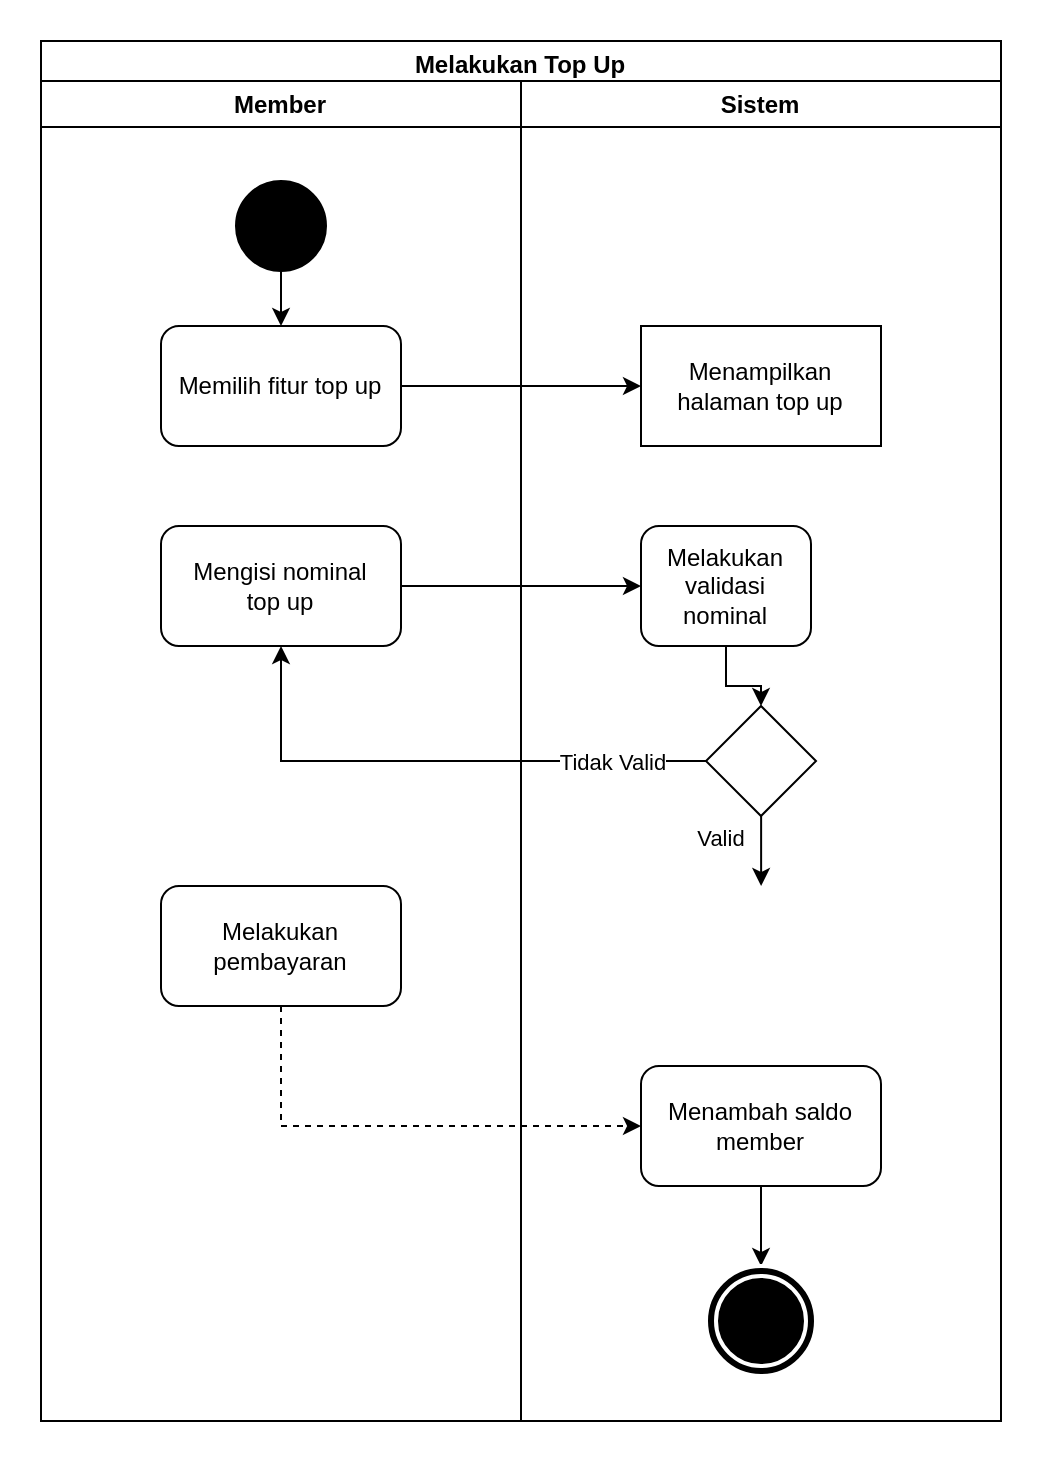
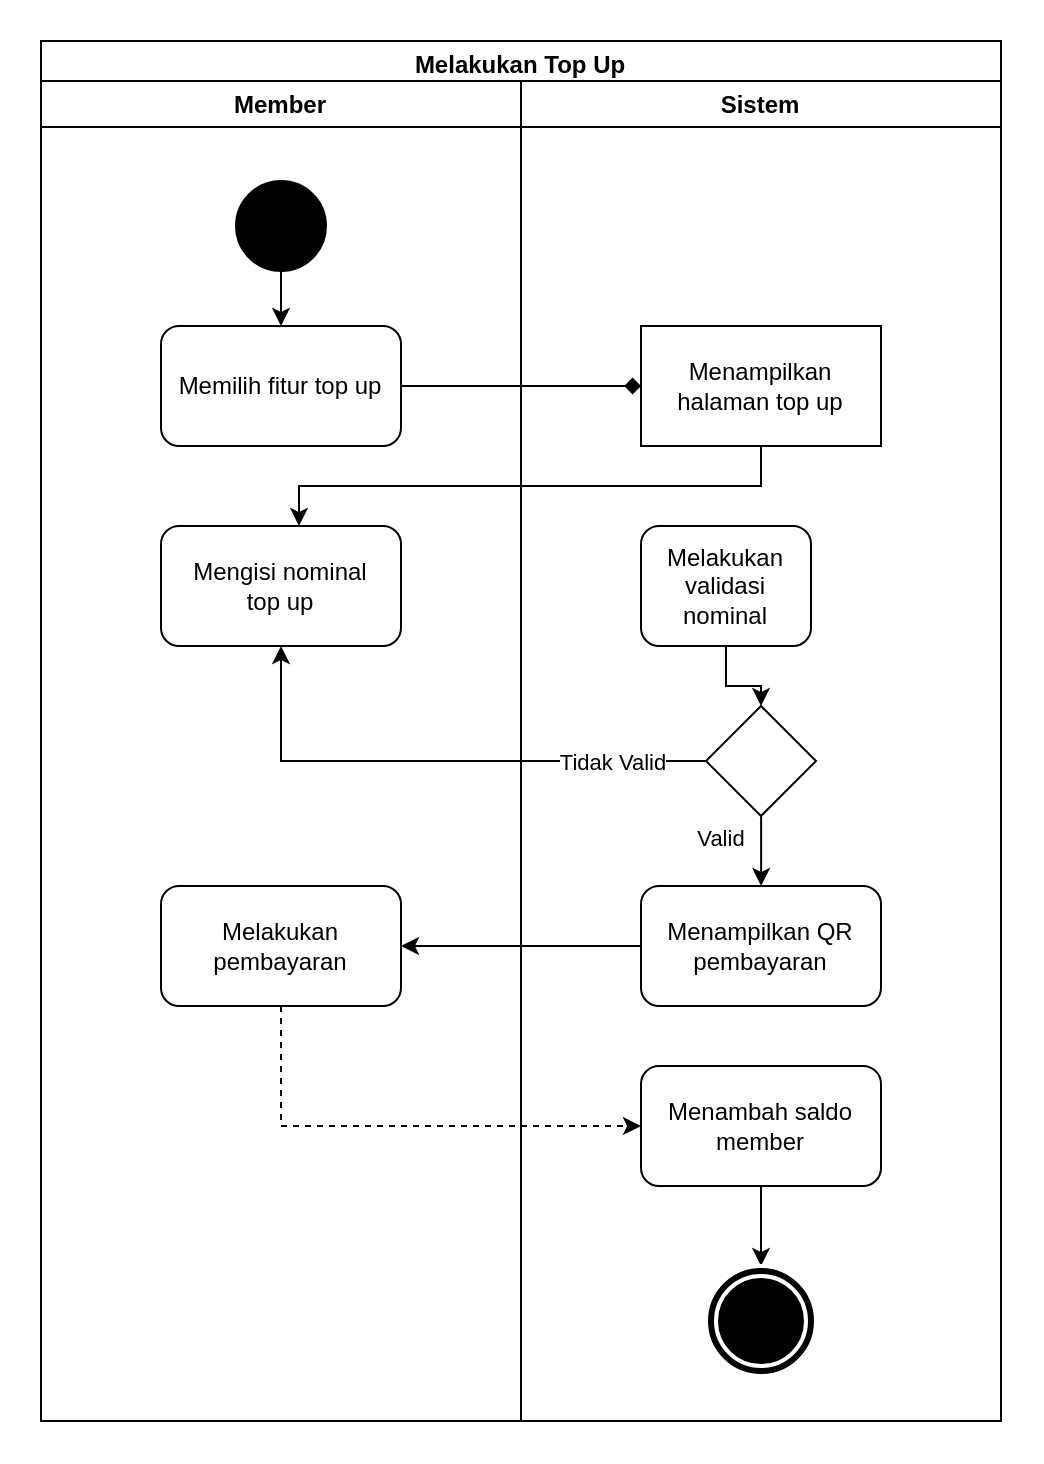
(625, 386) -> (624, 386)
none -> (663, 486)
(459, 586) -> none
none -> (583, 946)
none -> (761, 946)
